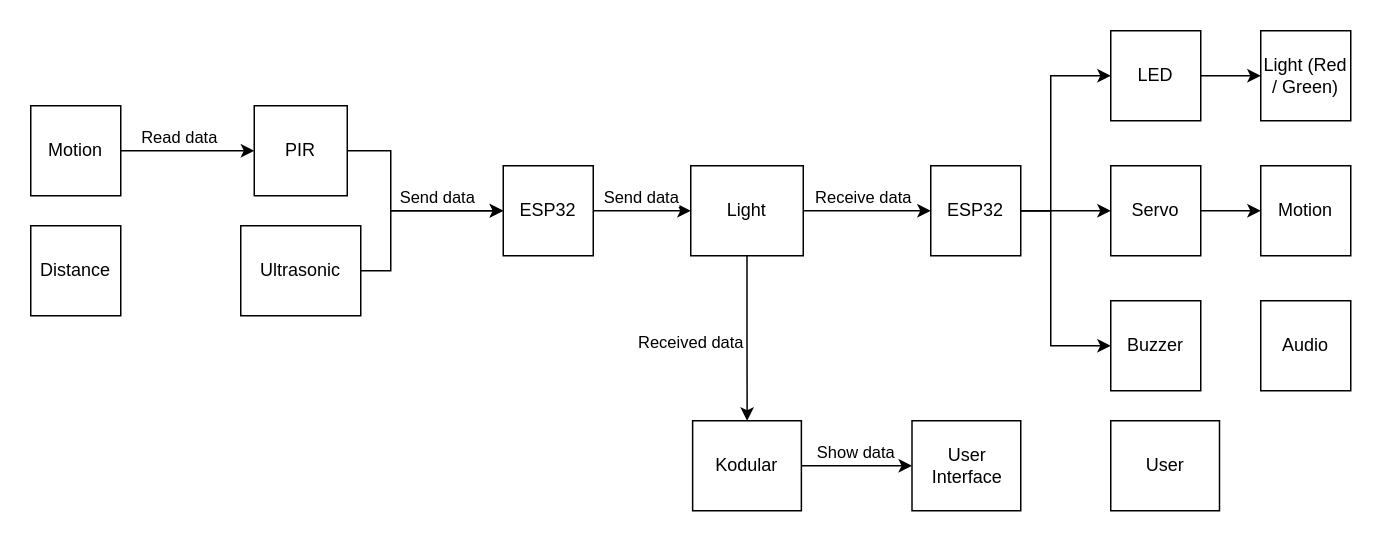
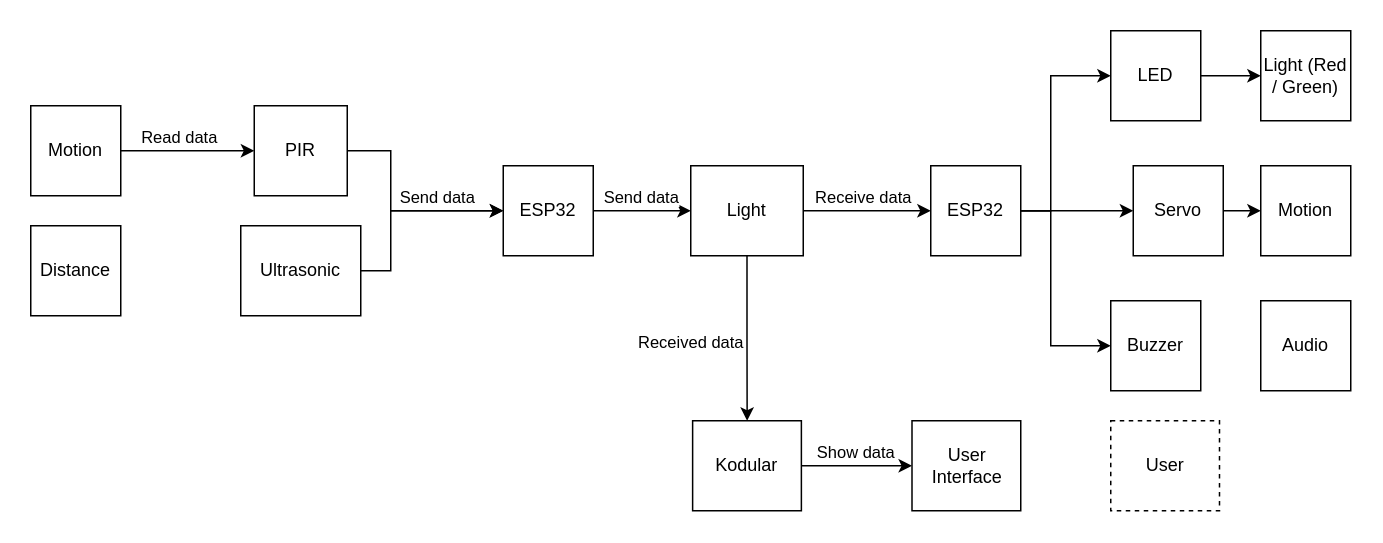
(1156, 211) -> (1178, 211)
(1165, 466) -> (1165, 466)
